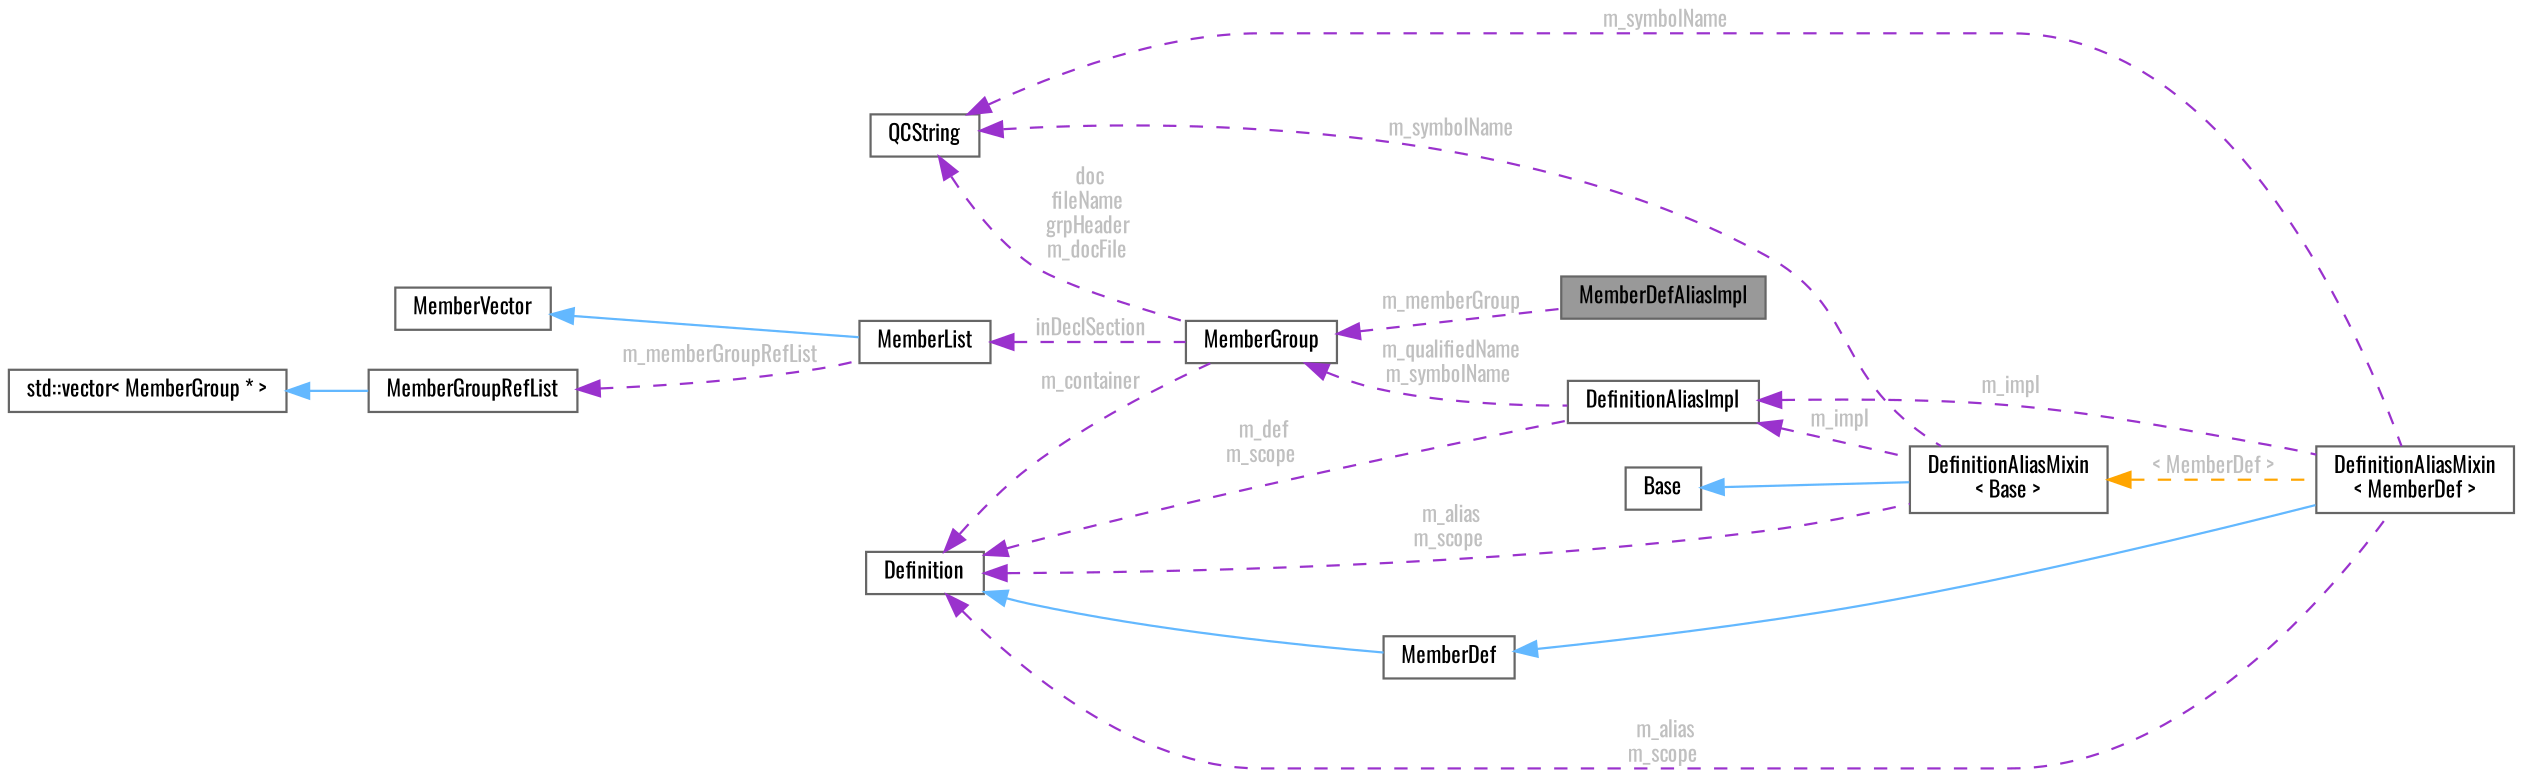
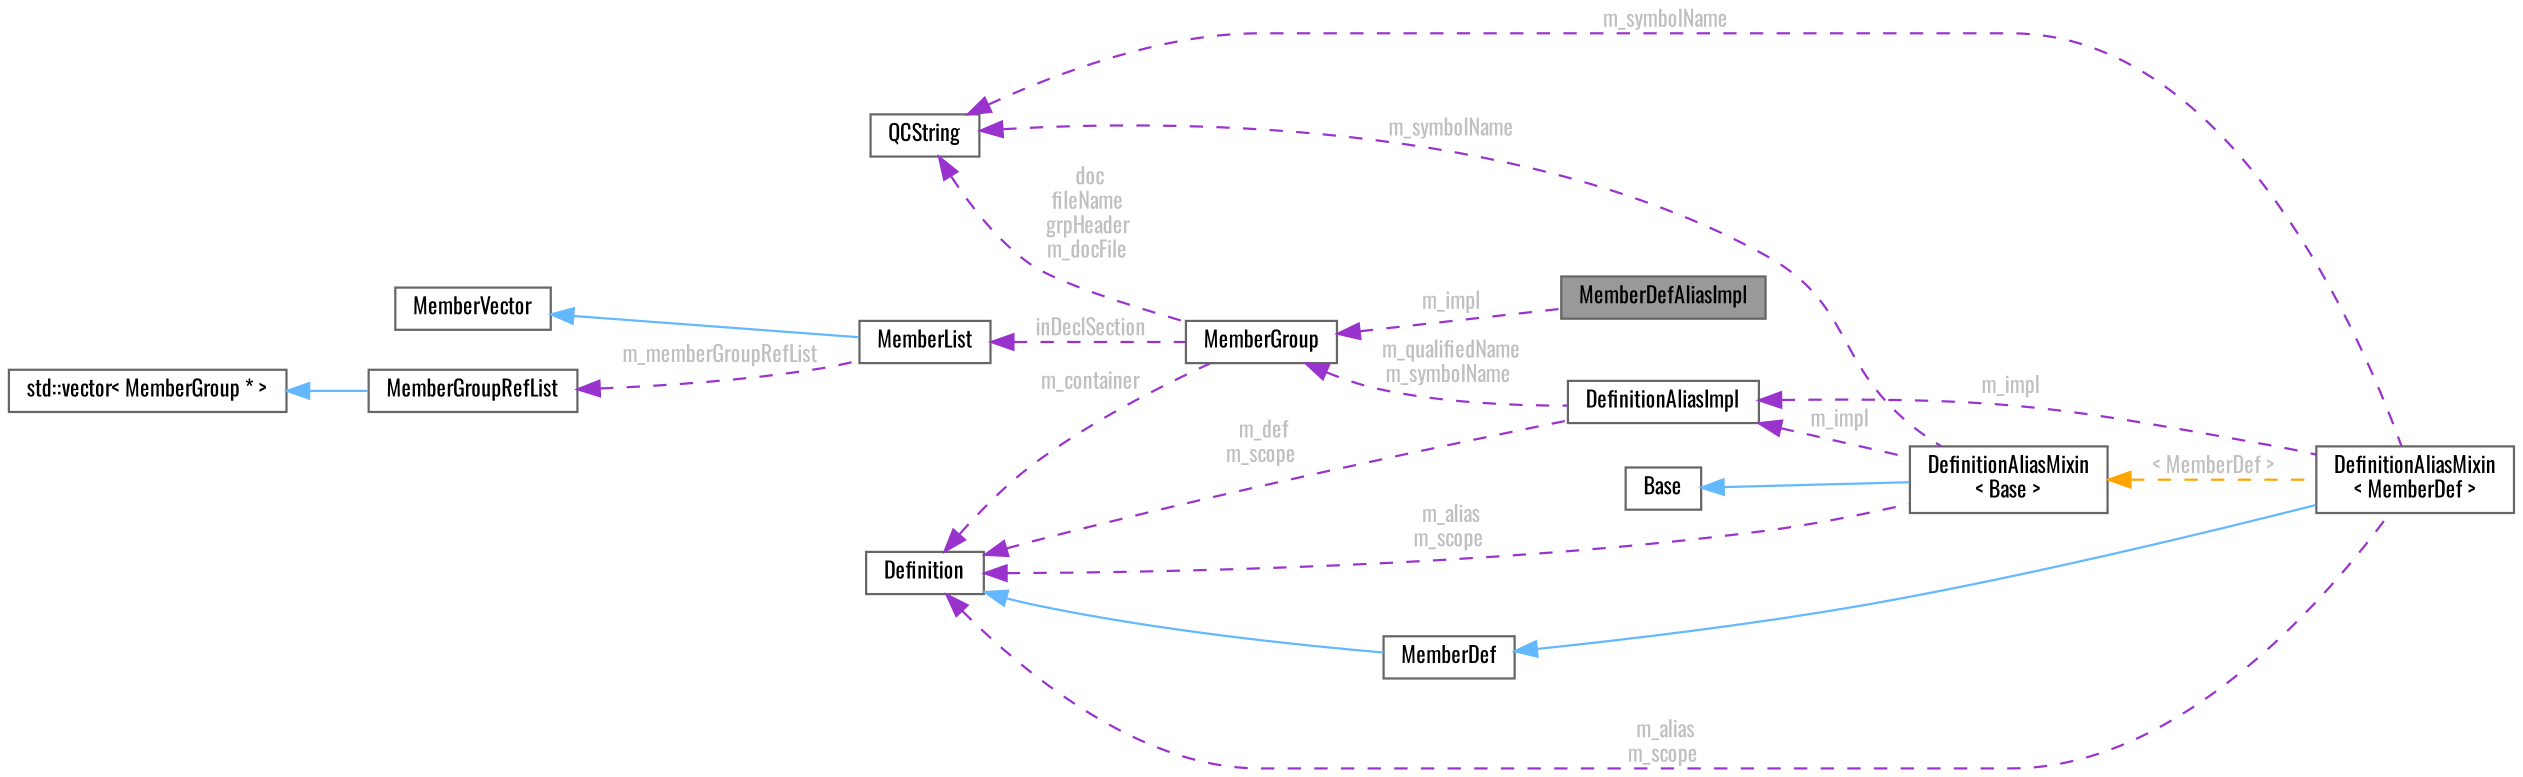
(1449, 303) -> (1449, 303)
